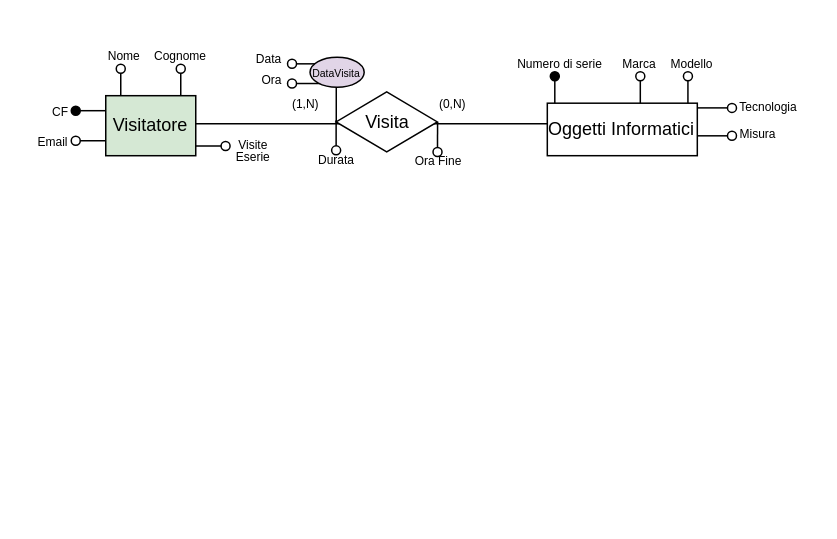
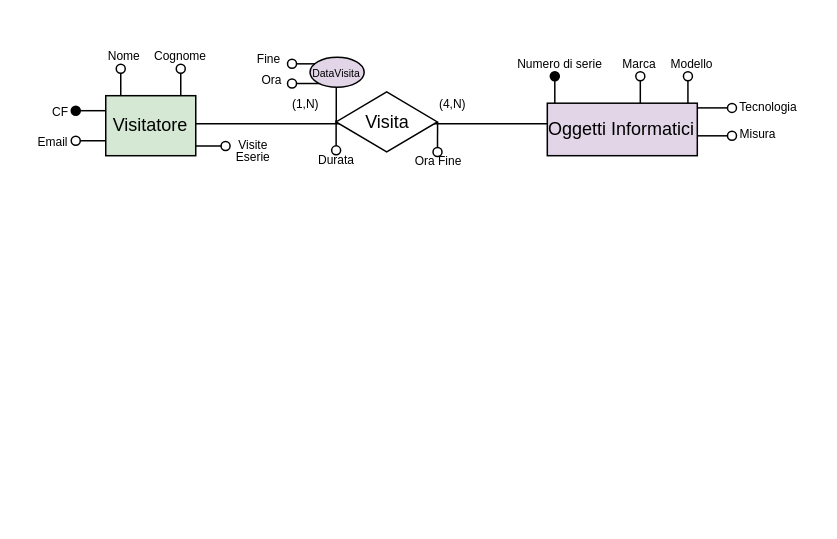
(269, 58) -> (269, 58)
(453, 103) -> (453, 103)
(622, 129) -> (622, 129)
